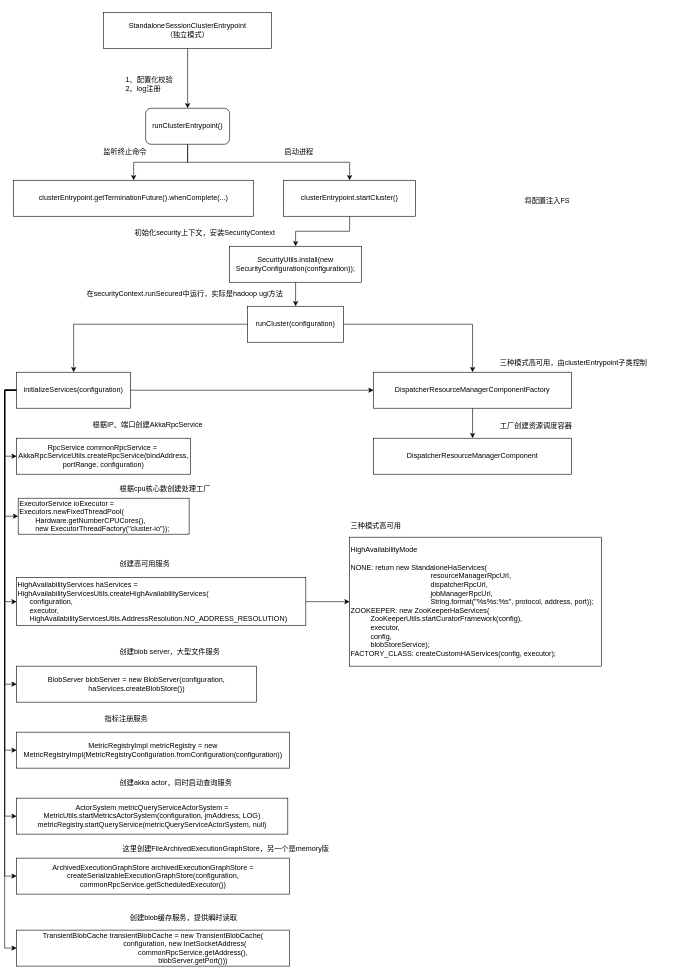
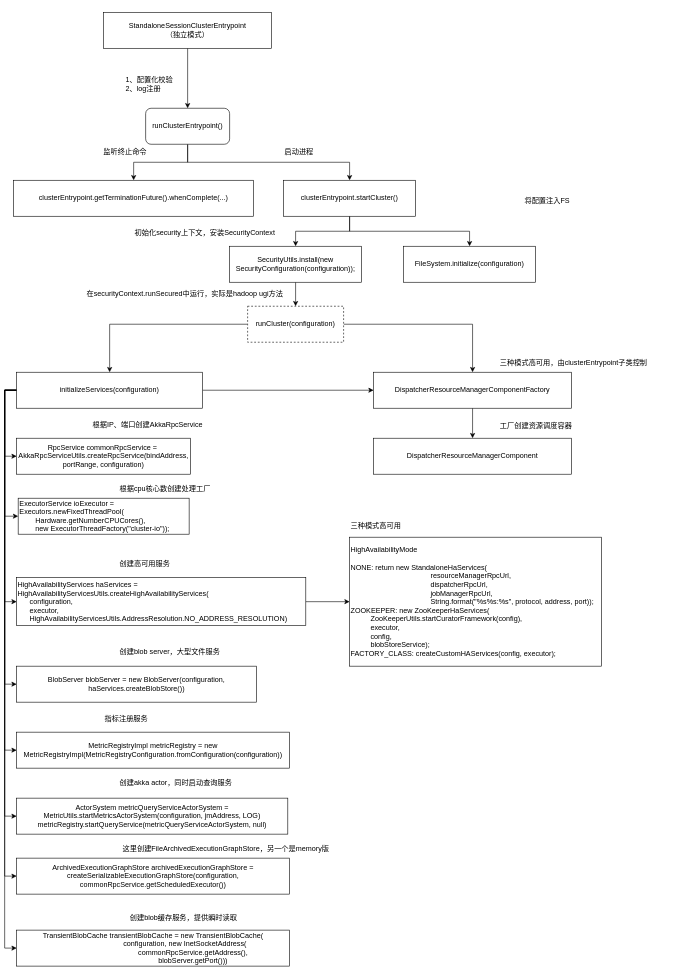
none -> (470, 235)
none -> (470, 264)
(296, 324) -> (296, 324)
(74, 390) -> (110, 390)
